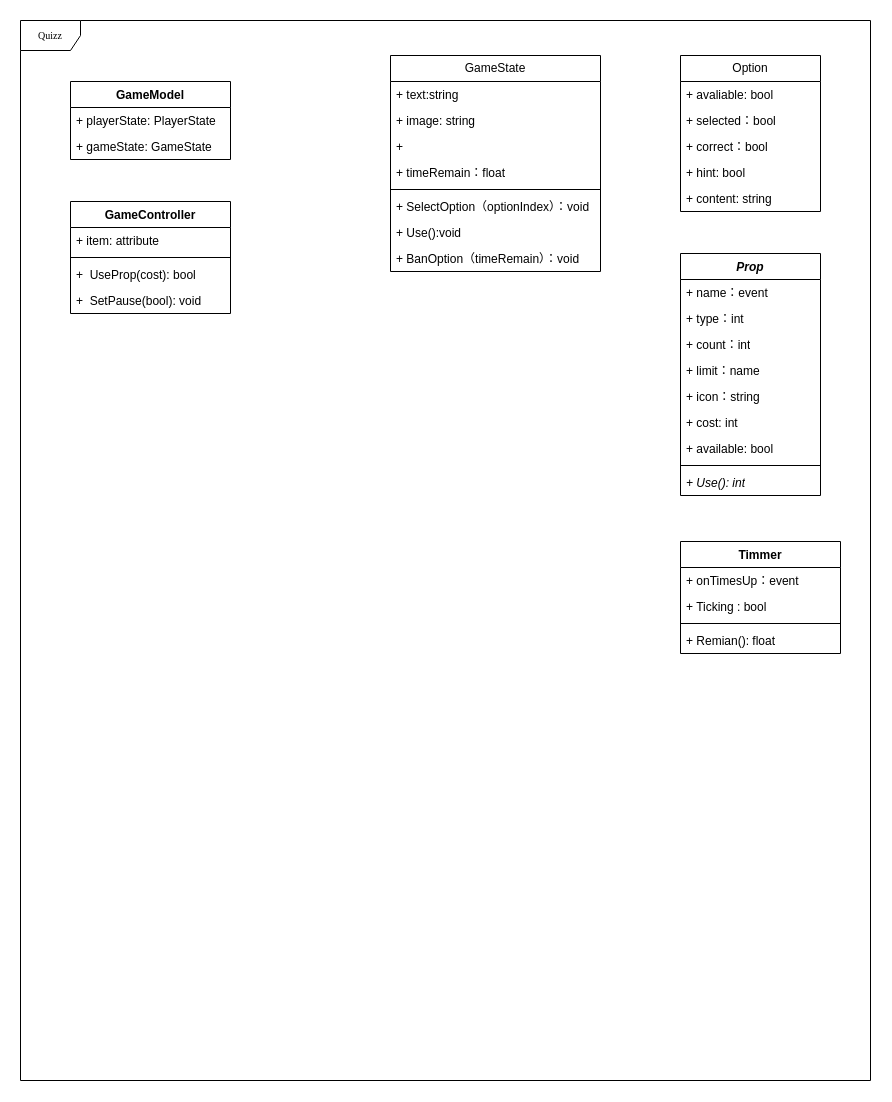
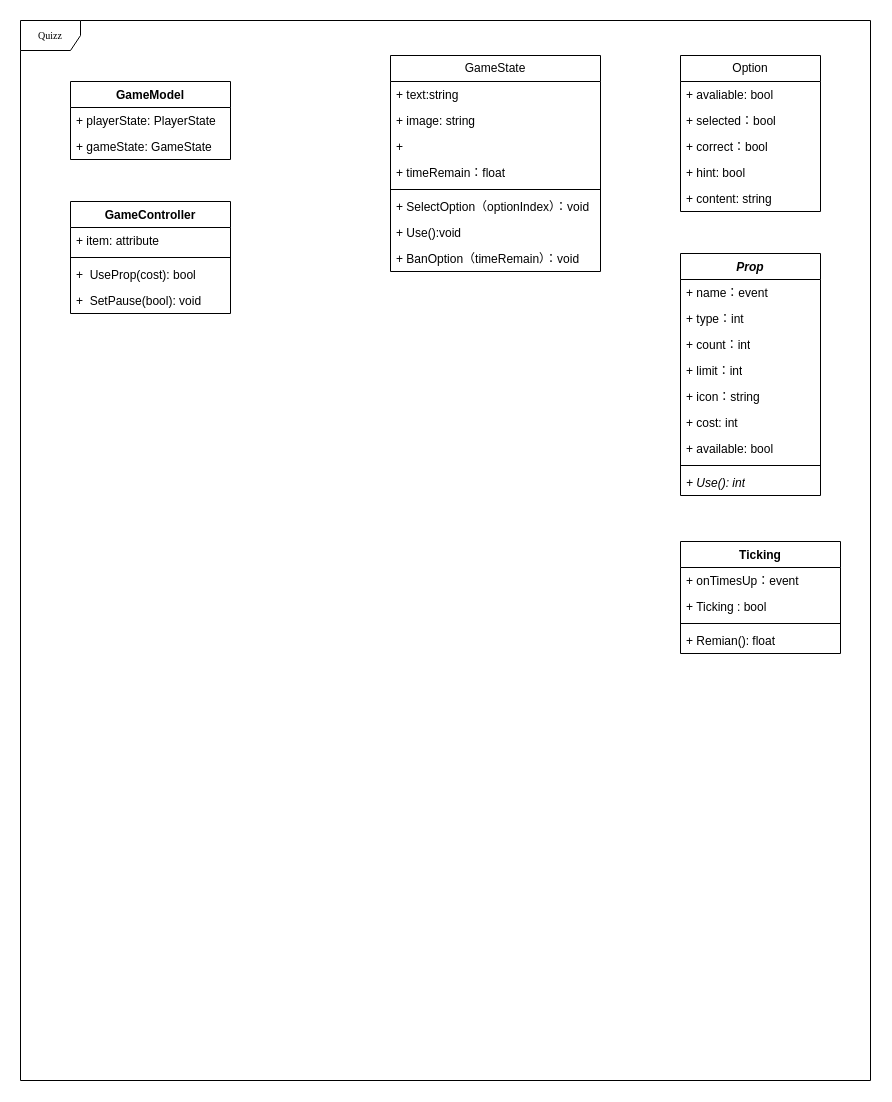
(723, 372) -> (718, 372)
(761, 556) -> (761, 556)
